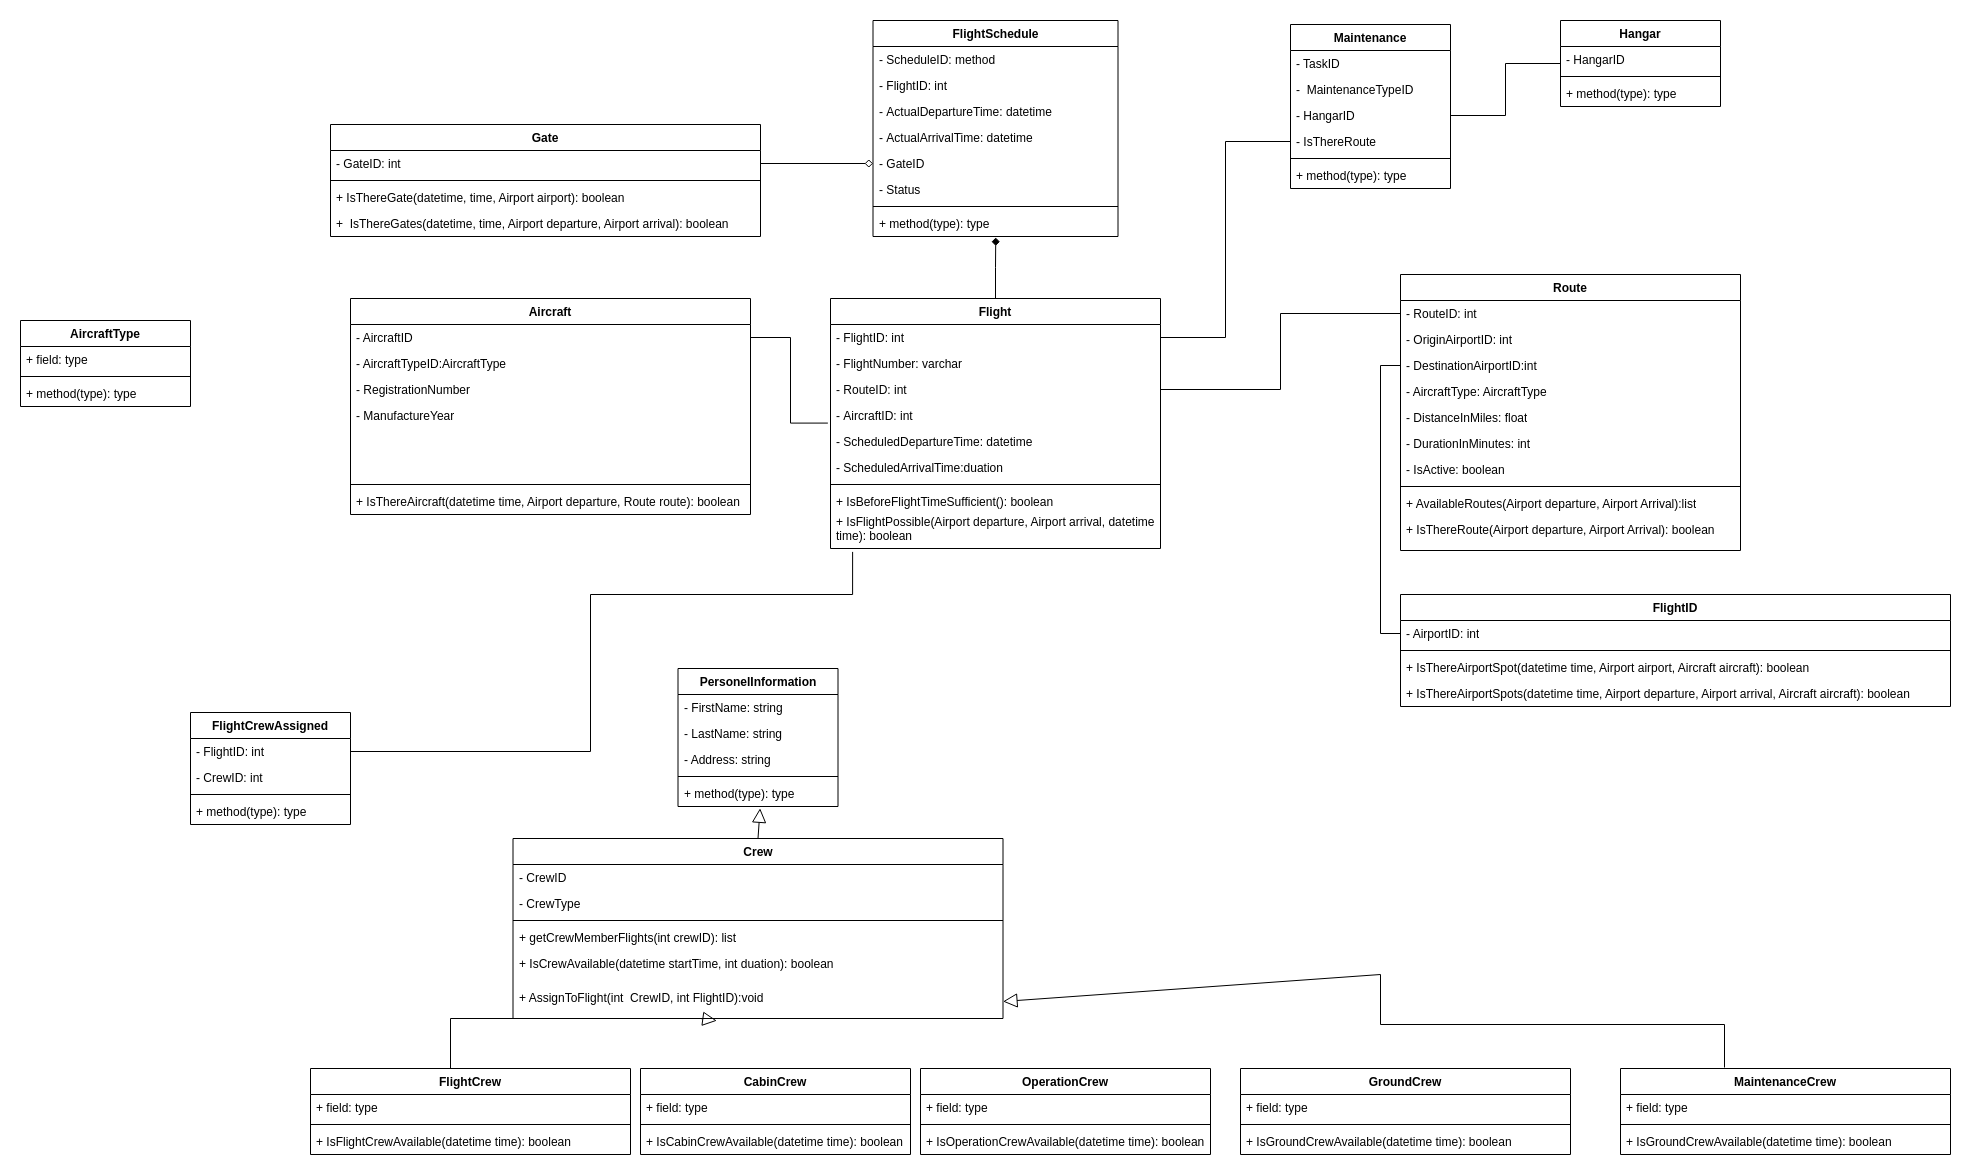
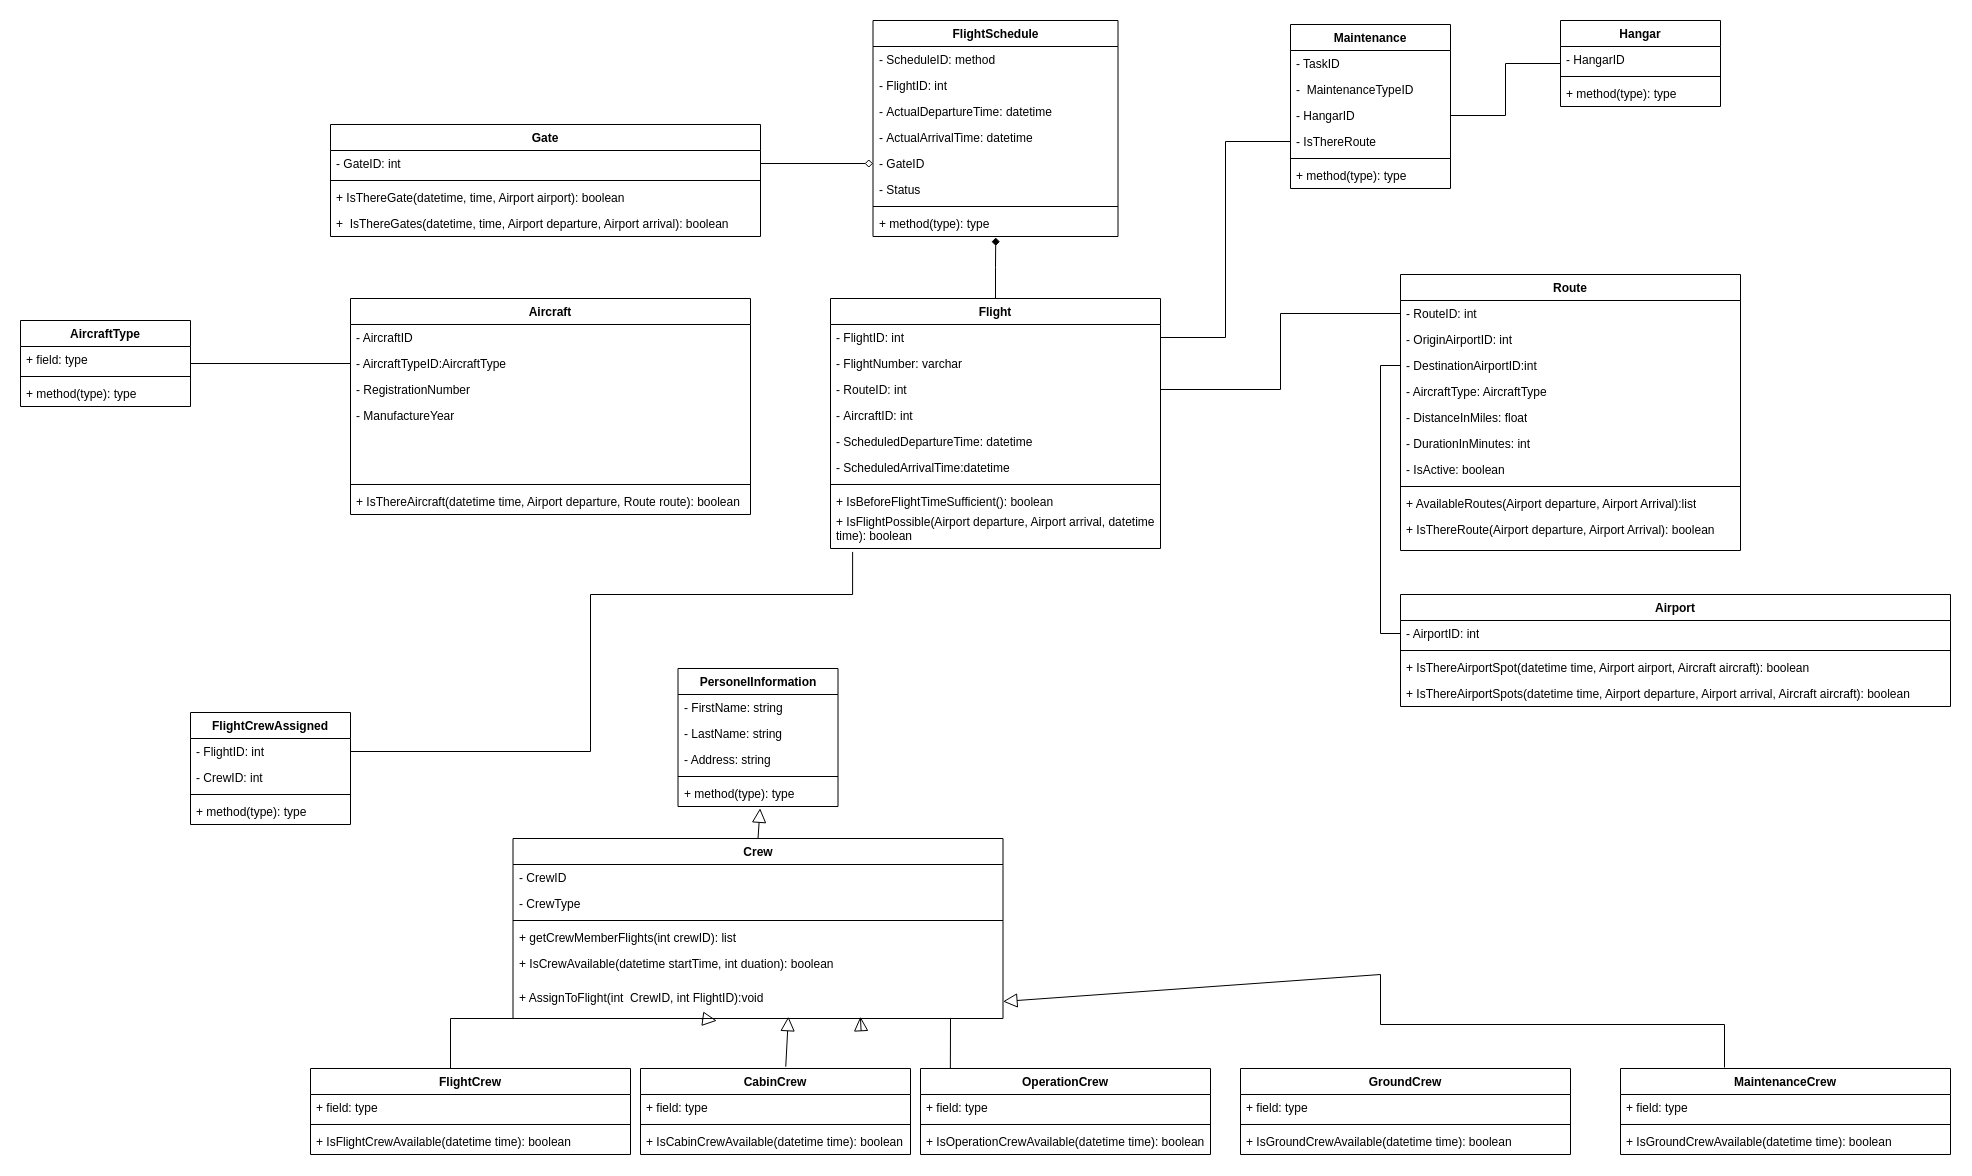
none -> (270, 364)
(791, 379) -> none
(928, 469) -> (931, 469)
(1676, 609) -> (1676, 609)
none -> (950, 1045)
none -> (787, 1049)
